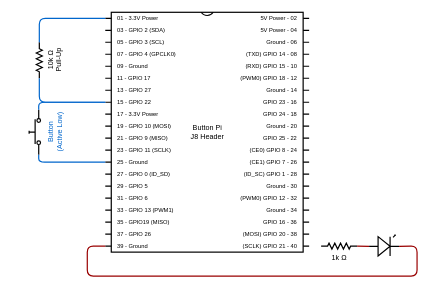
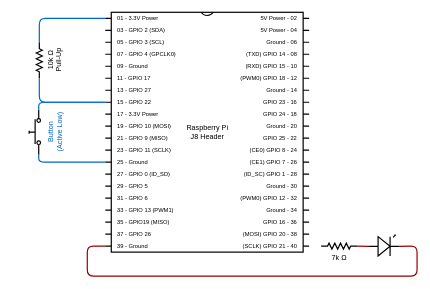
(138, 18) -> (138, 18)
(340, 258) -> (340, 258)
